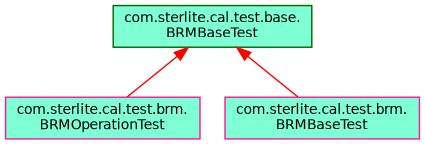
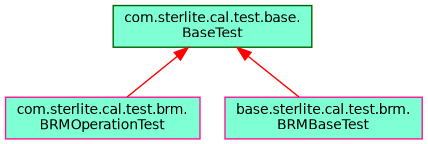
(212, 26) -> (212, 26)
(322, 118) -> (324, 118)
